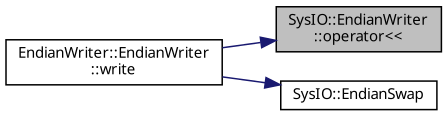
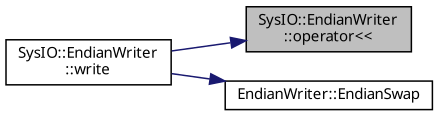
(114, 62) -> (89, 62)
(359, 95) -> (329, 95)
